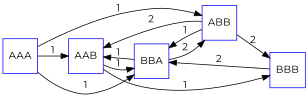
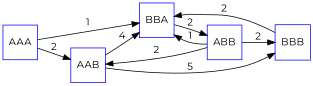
(114, 16) -> none
(53, 51) -> (54, 47)
(123, 58) -> none
(119, 64) -> (122, 36)
(185, 85) -> (191, 67)
